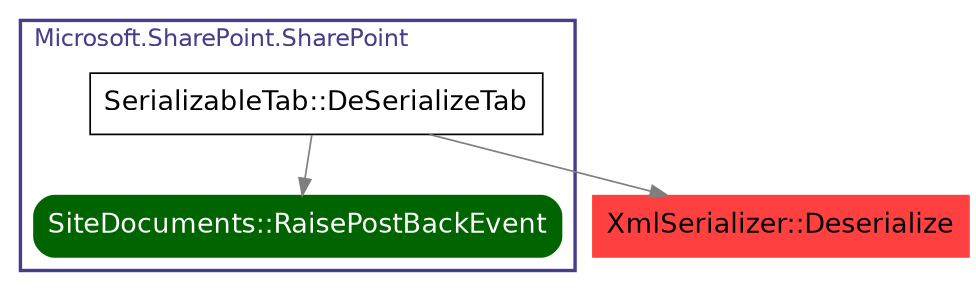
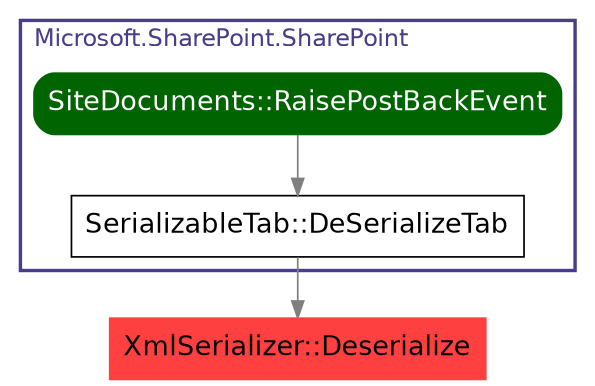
(308, 157) -> (298, 157)
